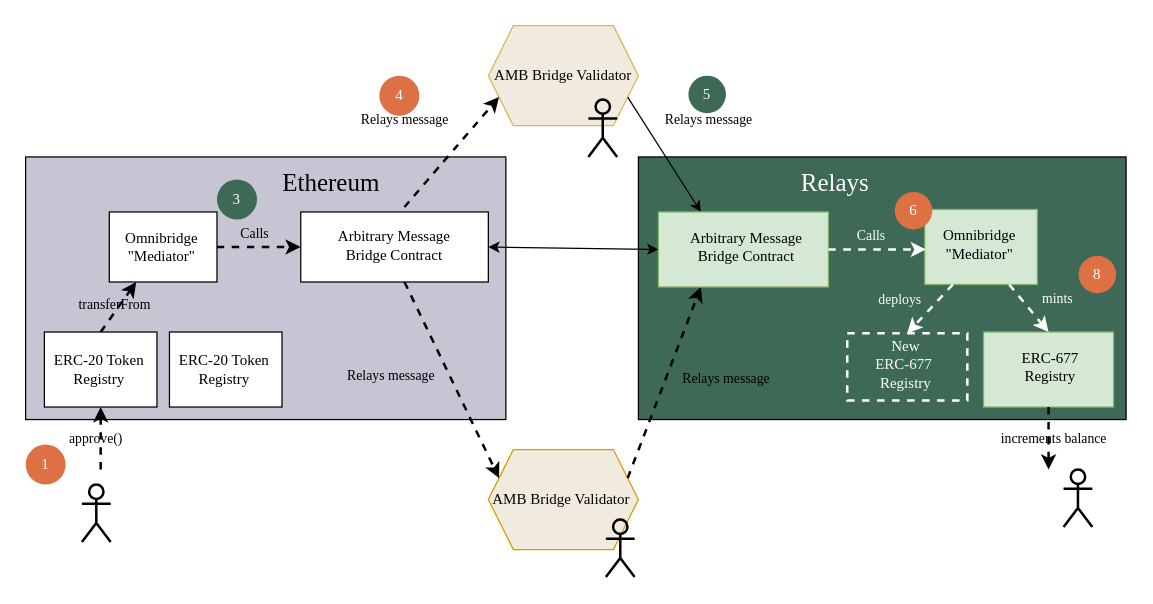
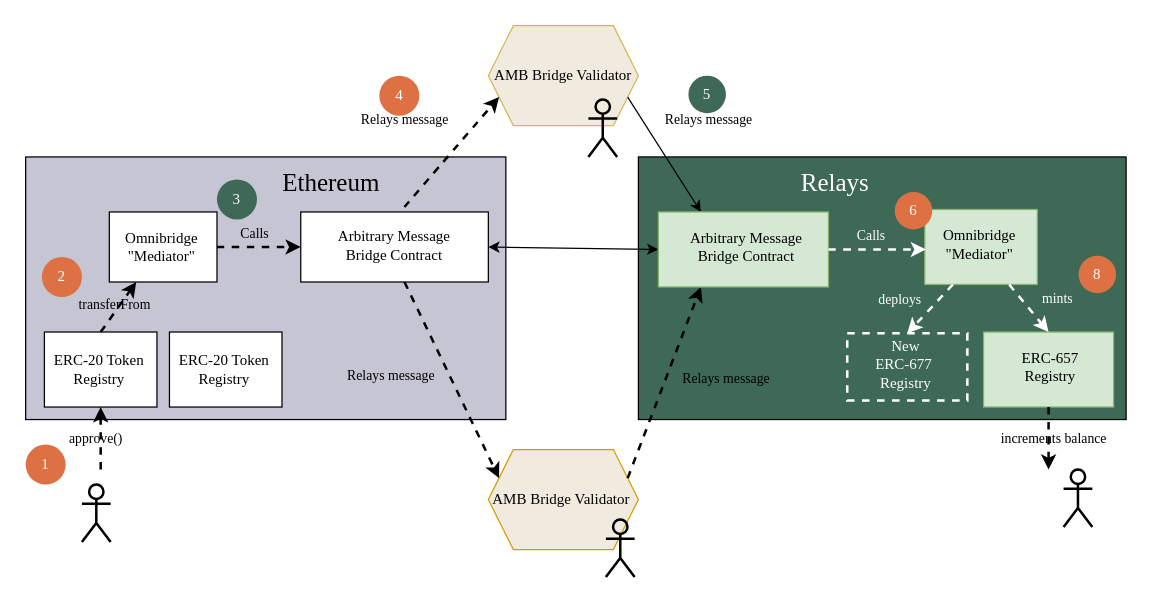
none -> (62, 277)
(1050, 367) -> (1050, 367)
